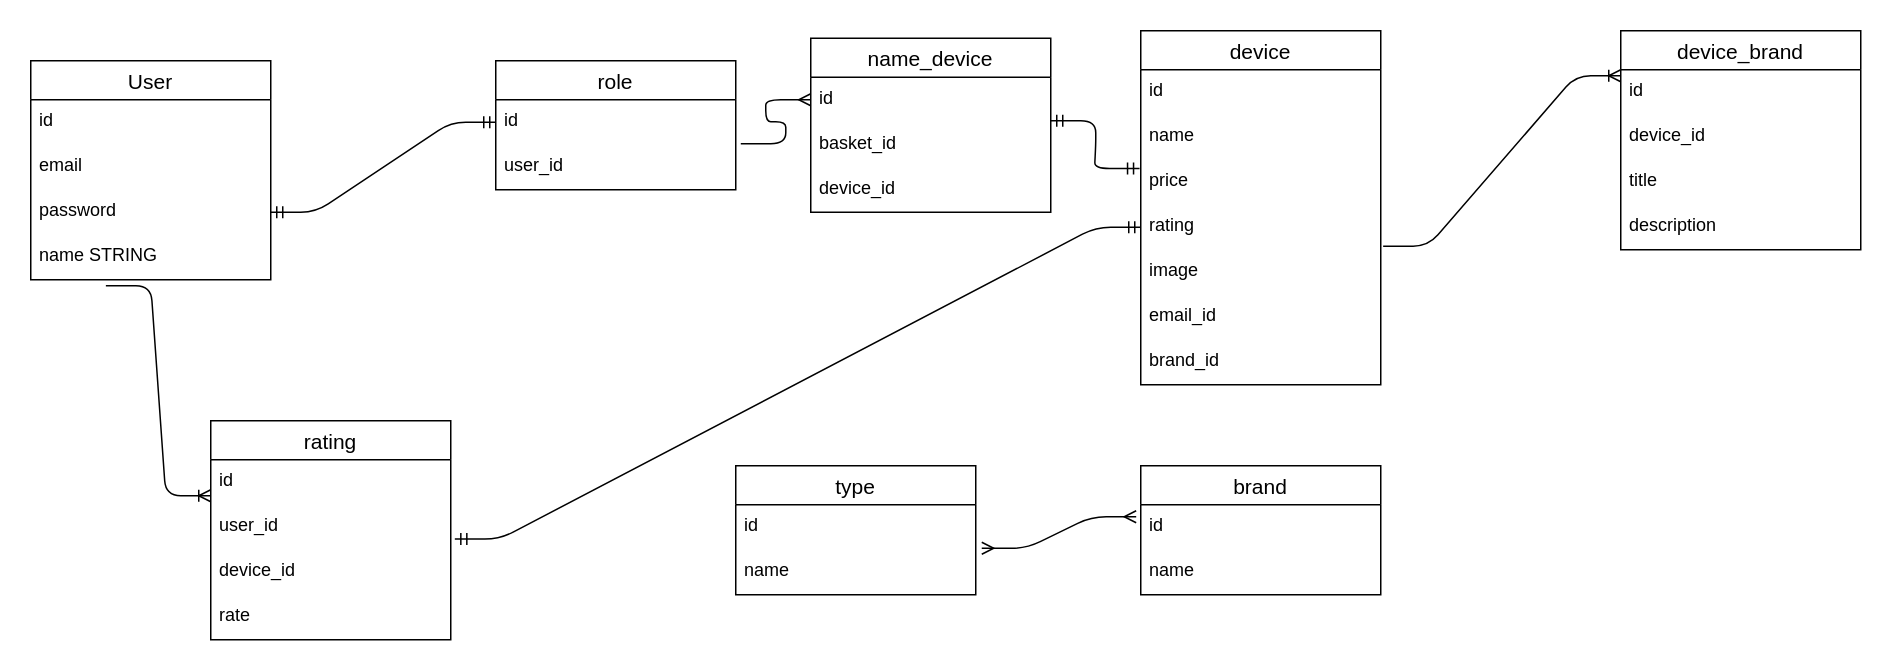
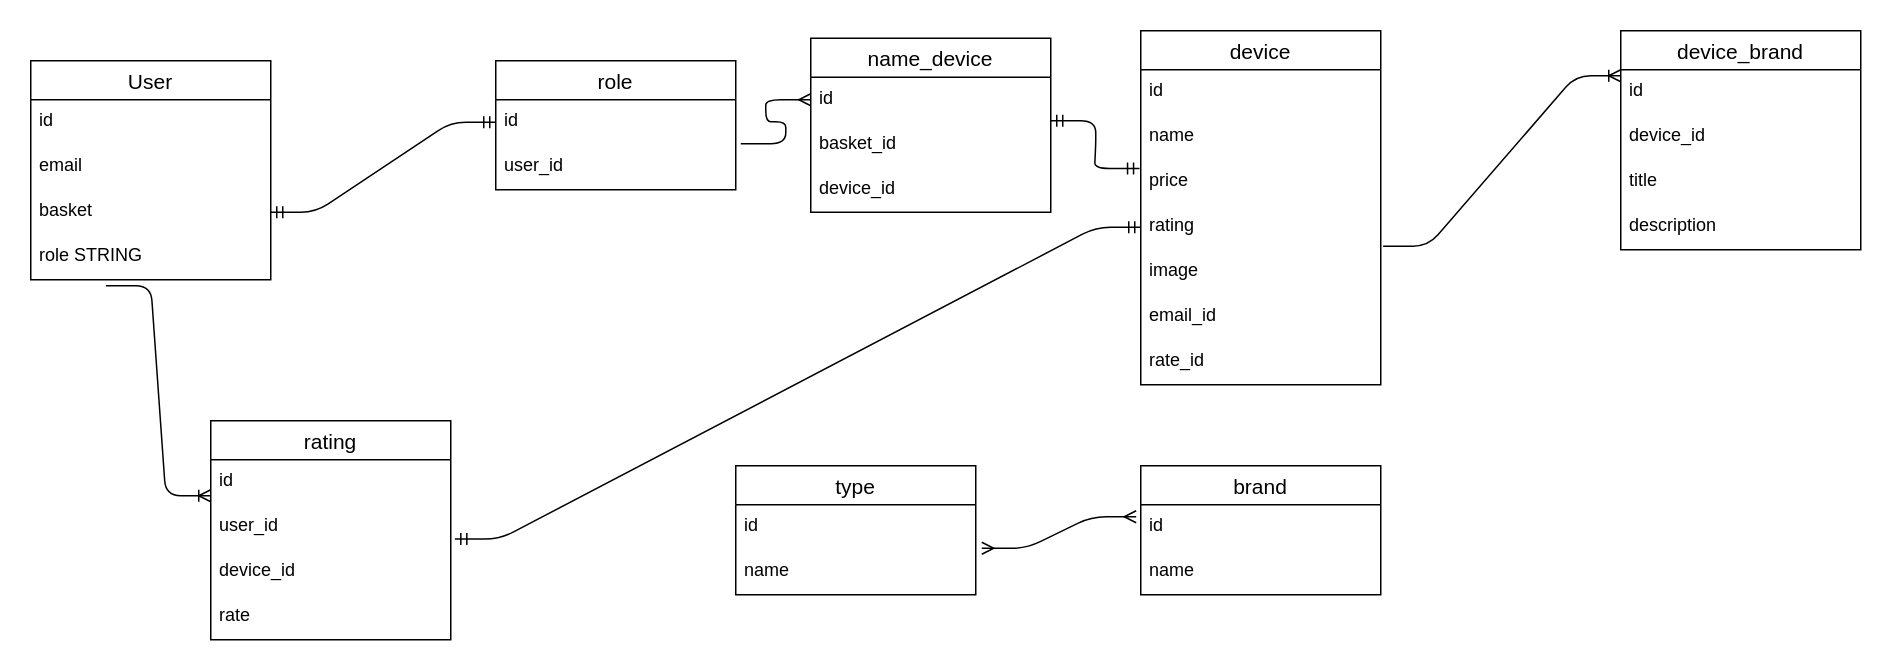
(79, 210) -> (69, 210)
(92, 255) -> (90, 255)
(1187, 360) -> (1182, 360)
